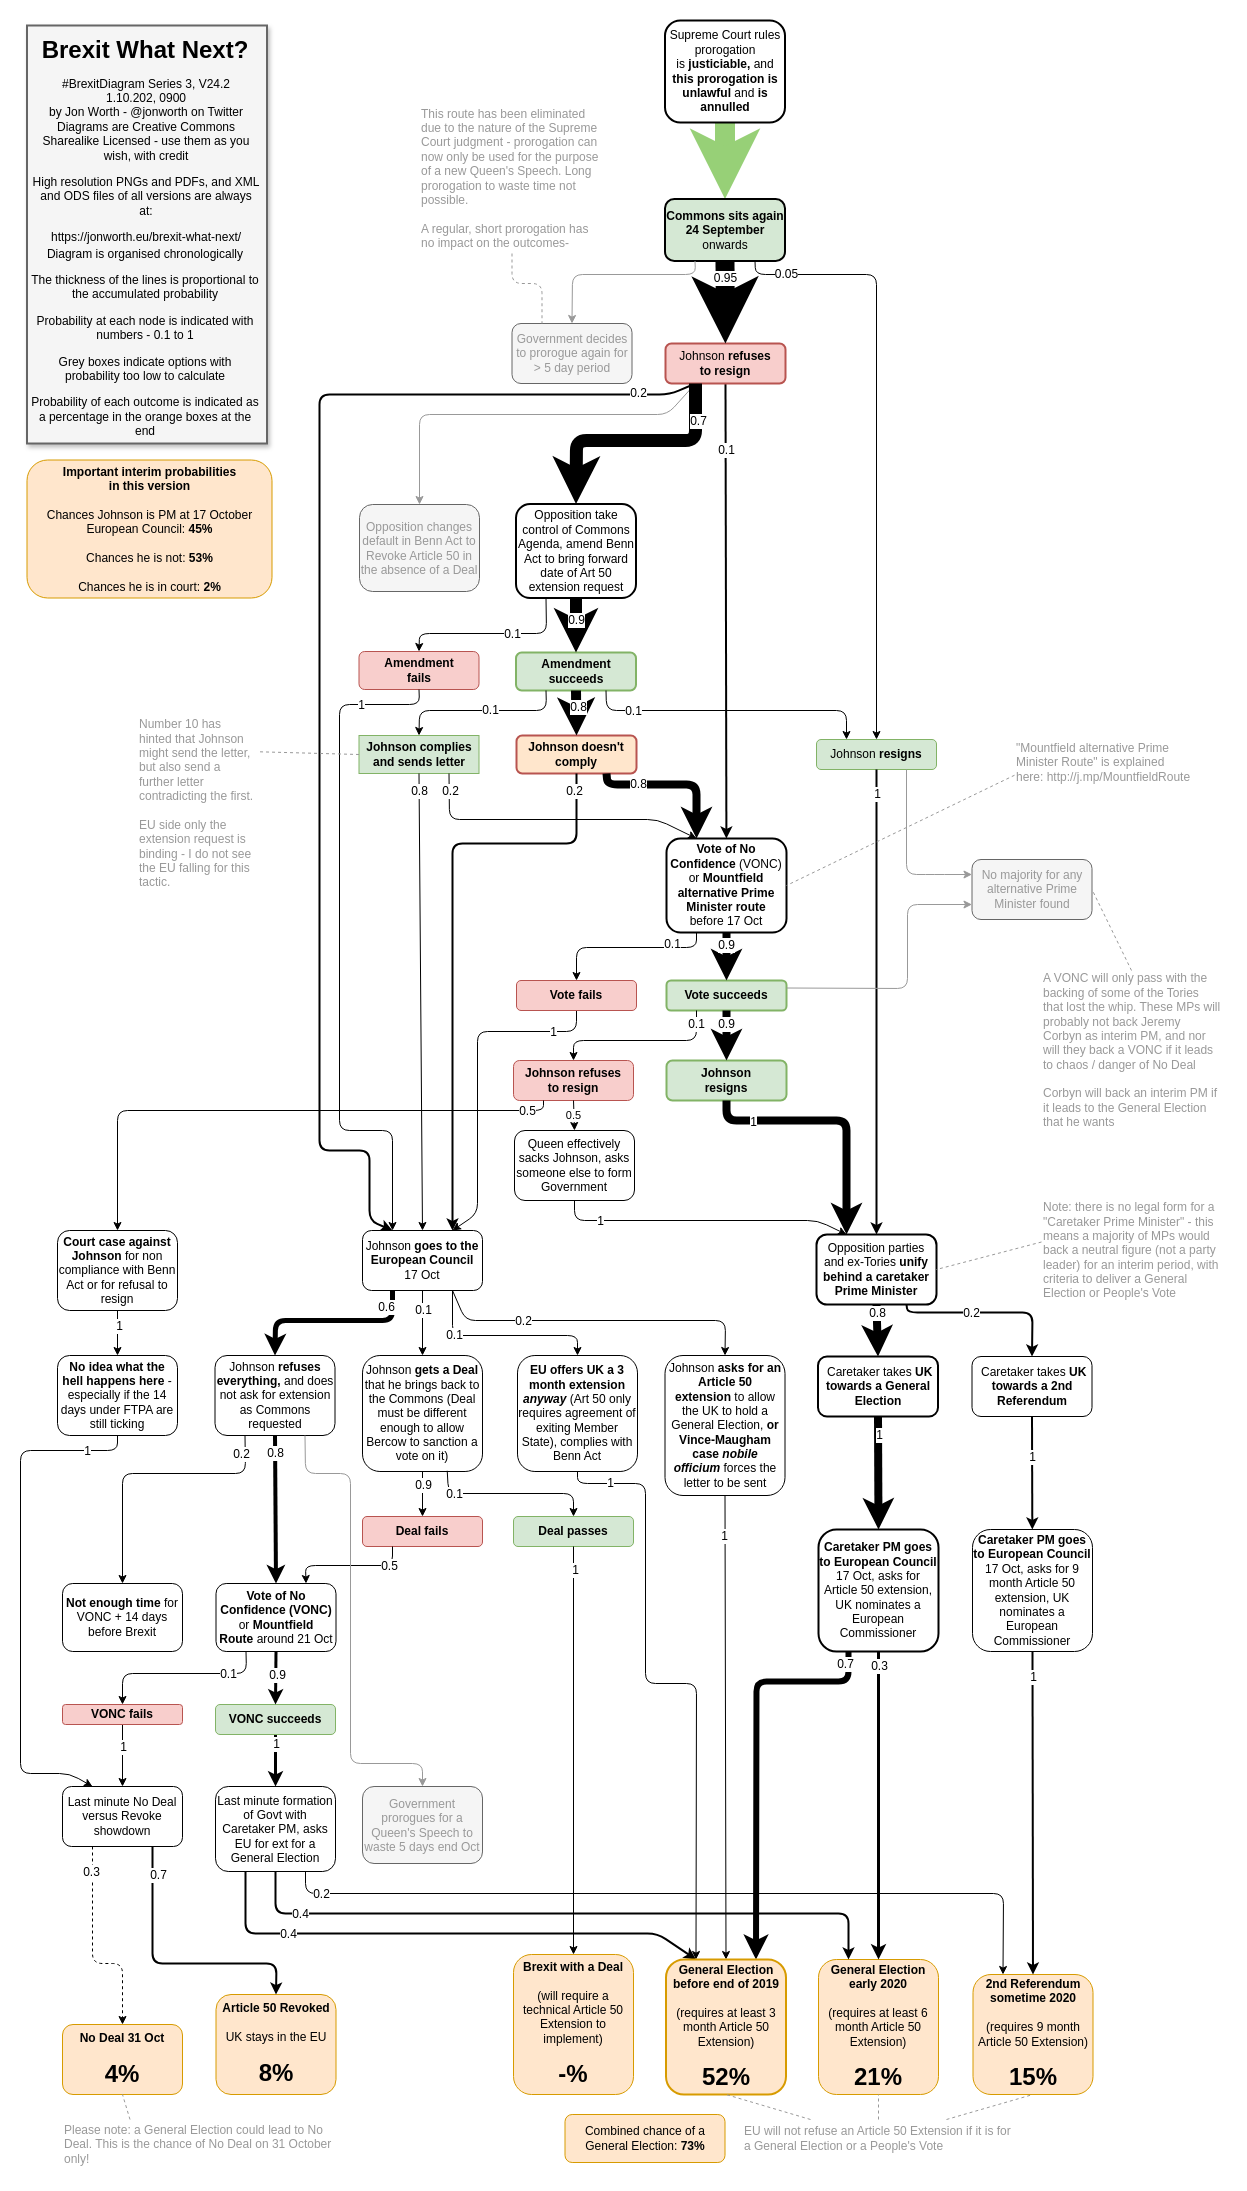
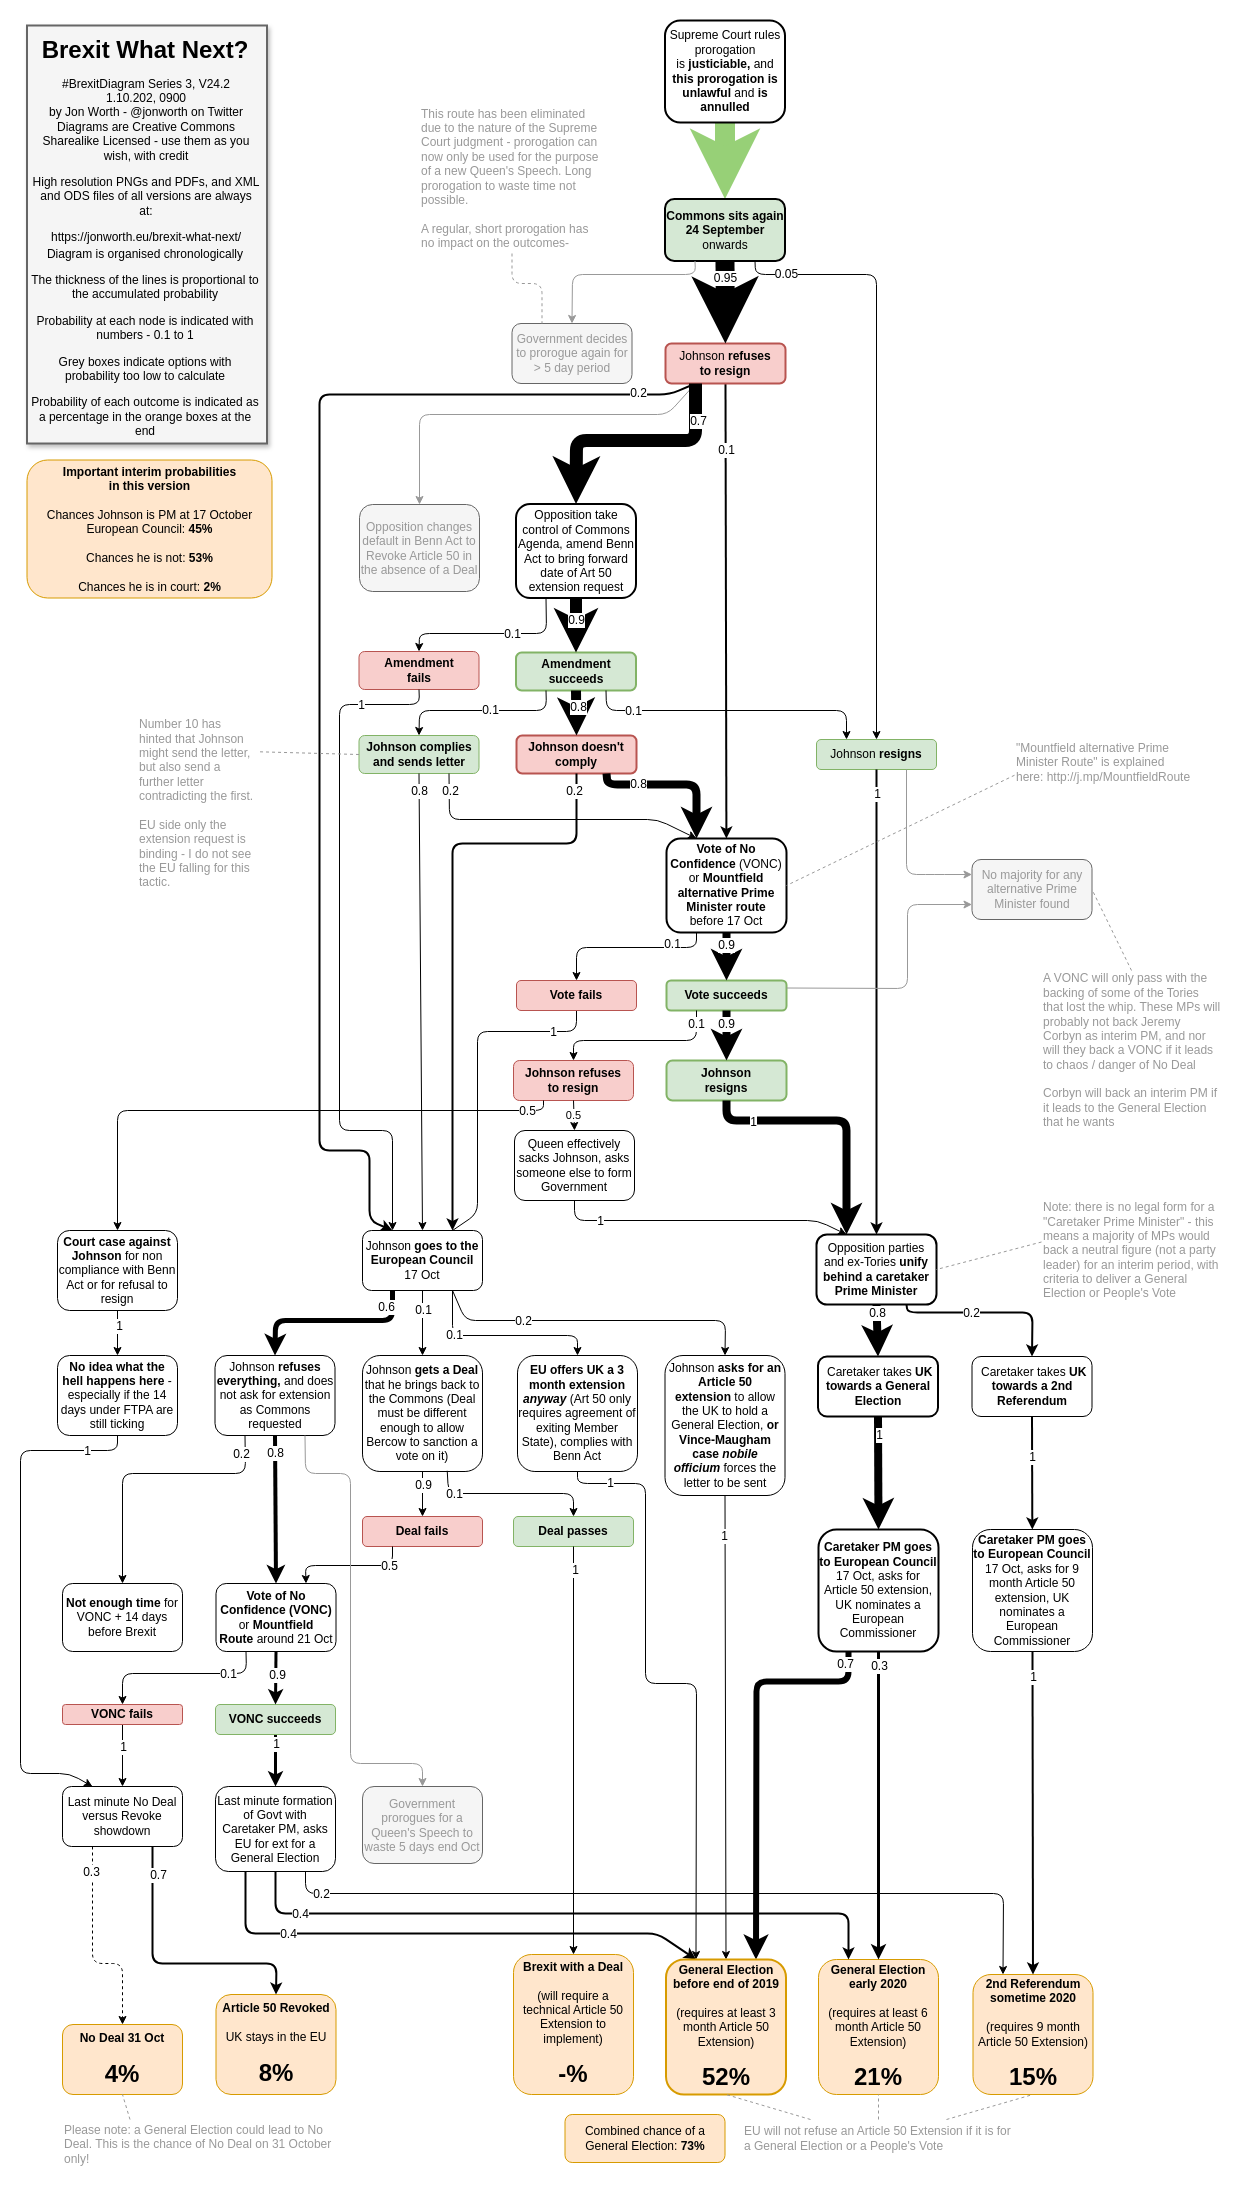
(419, 755) -> (419, 755)
(577, 755) -> (577, 755)
(460, 1226) -> (457, 1228)
